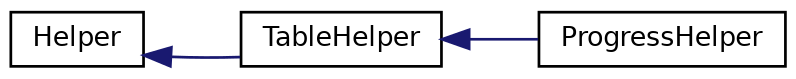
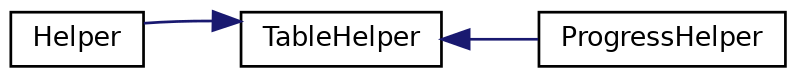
(206, 58) -> (178, 21)
